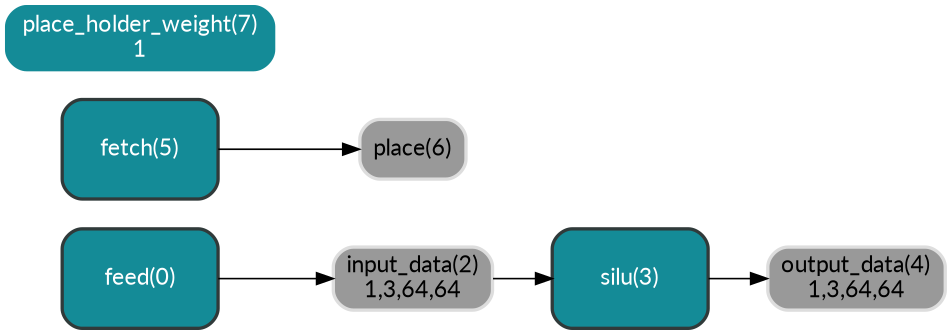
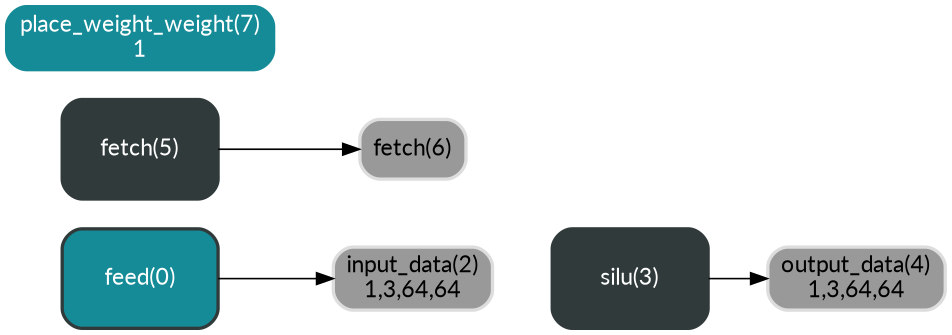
(140, 38) -> (140, 38)
(140, 149) -> (140, 149)
(413, 149) -> (413, 149)
(514, 279) -> none
(630, 279) -> (630, 279)
